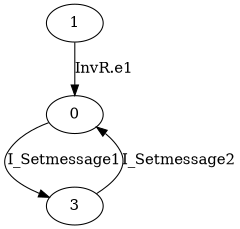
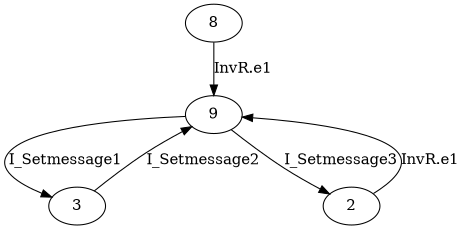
(75, 23) -> (214, 23)
(75, 115) -> (214, 115)
none -> (352, 206)
